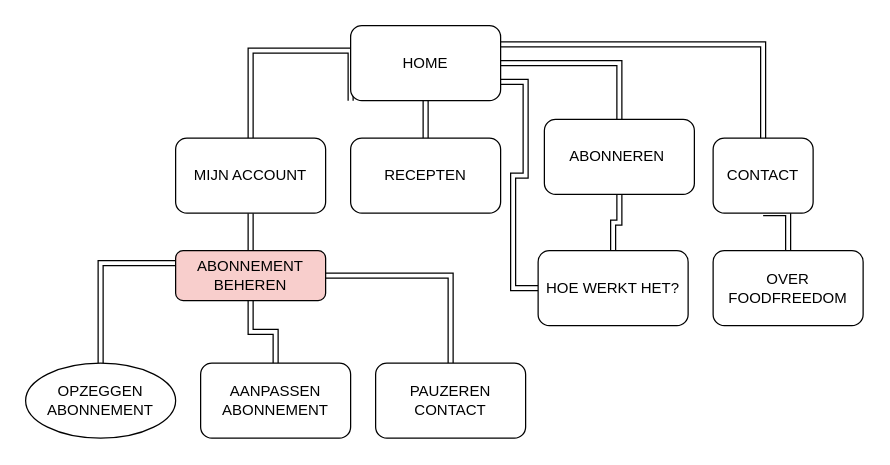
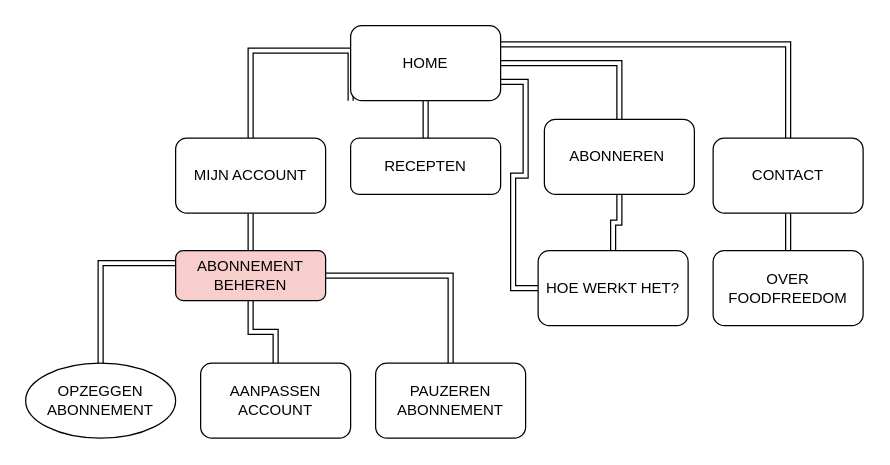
(426, 176) -> (426, 166)
(763, 176) -> (788, 176)
(276, 401) -> (276, 401)
(451, 401) -> (451, 401)
